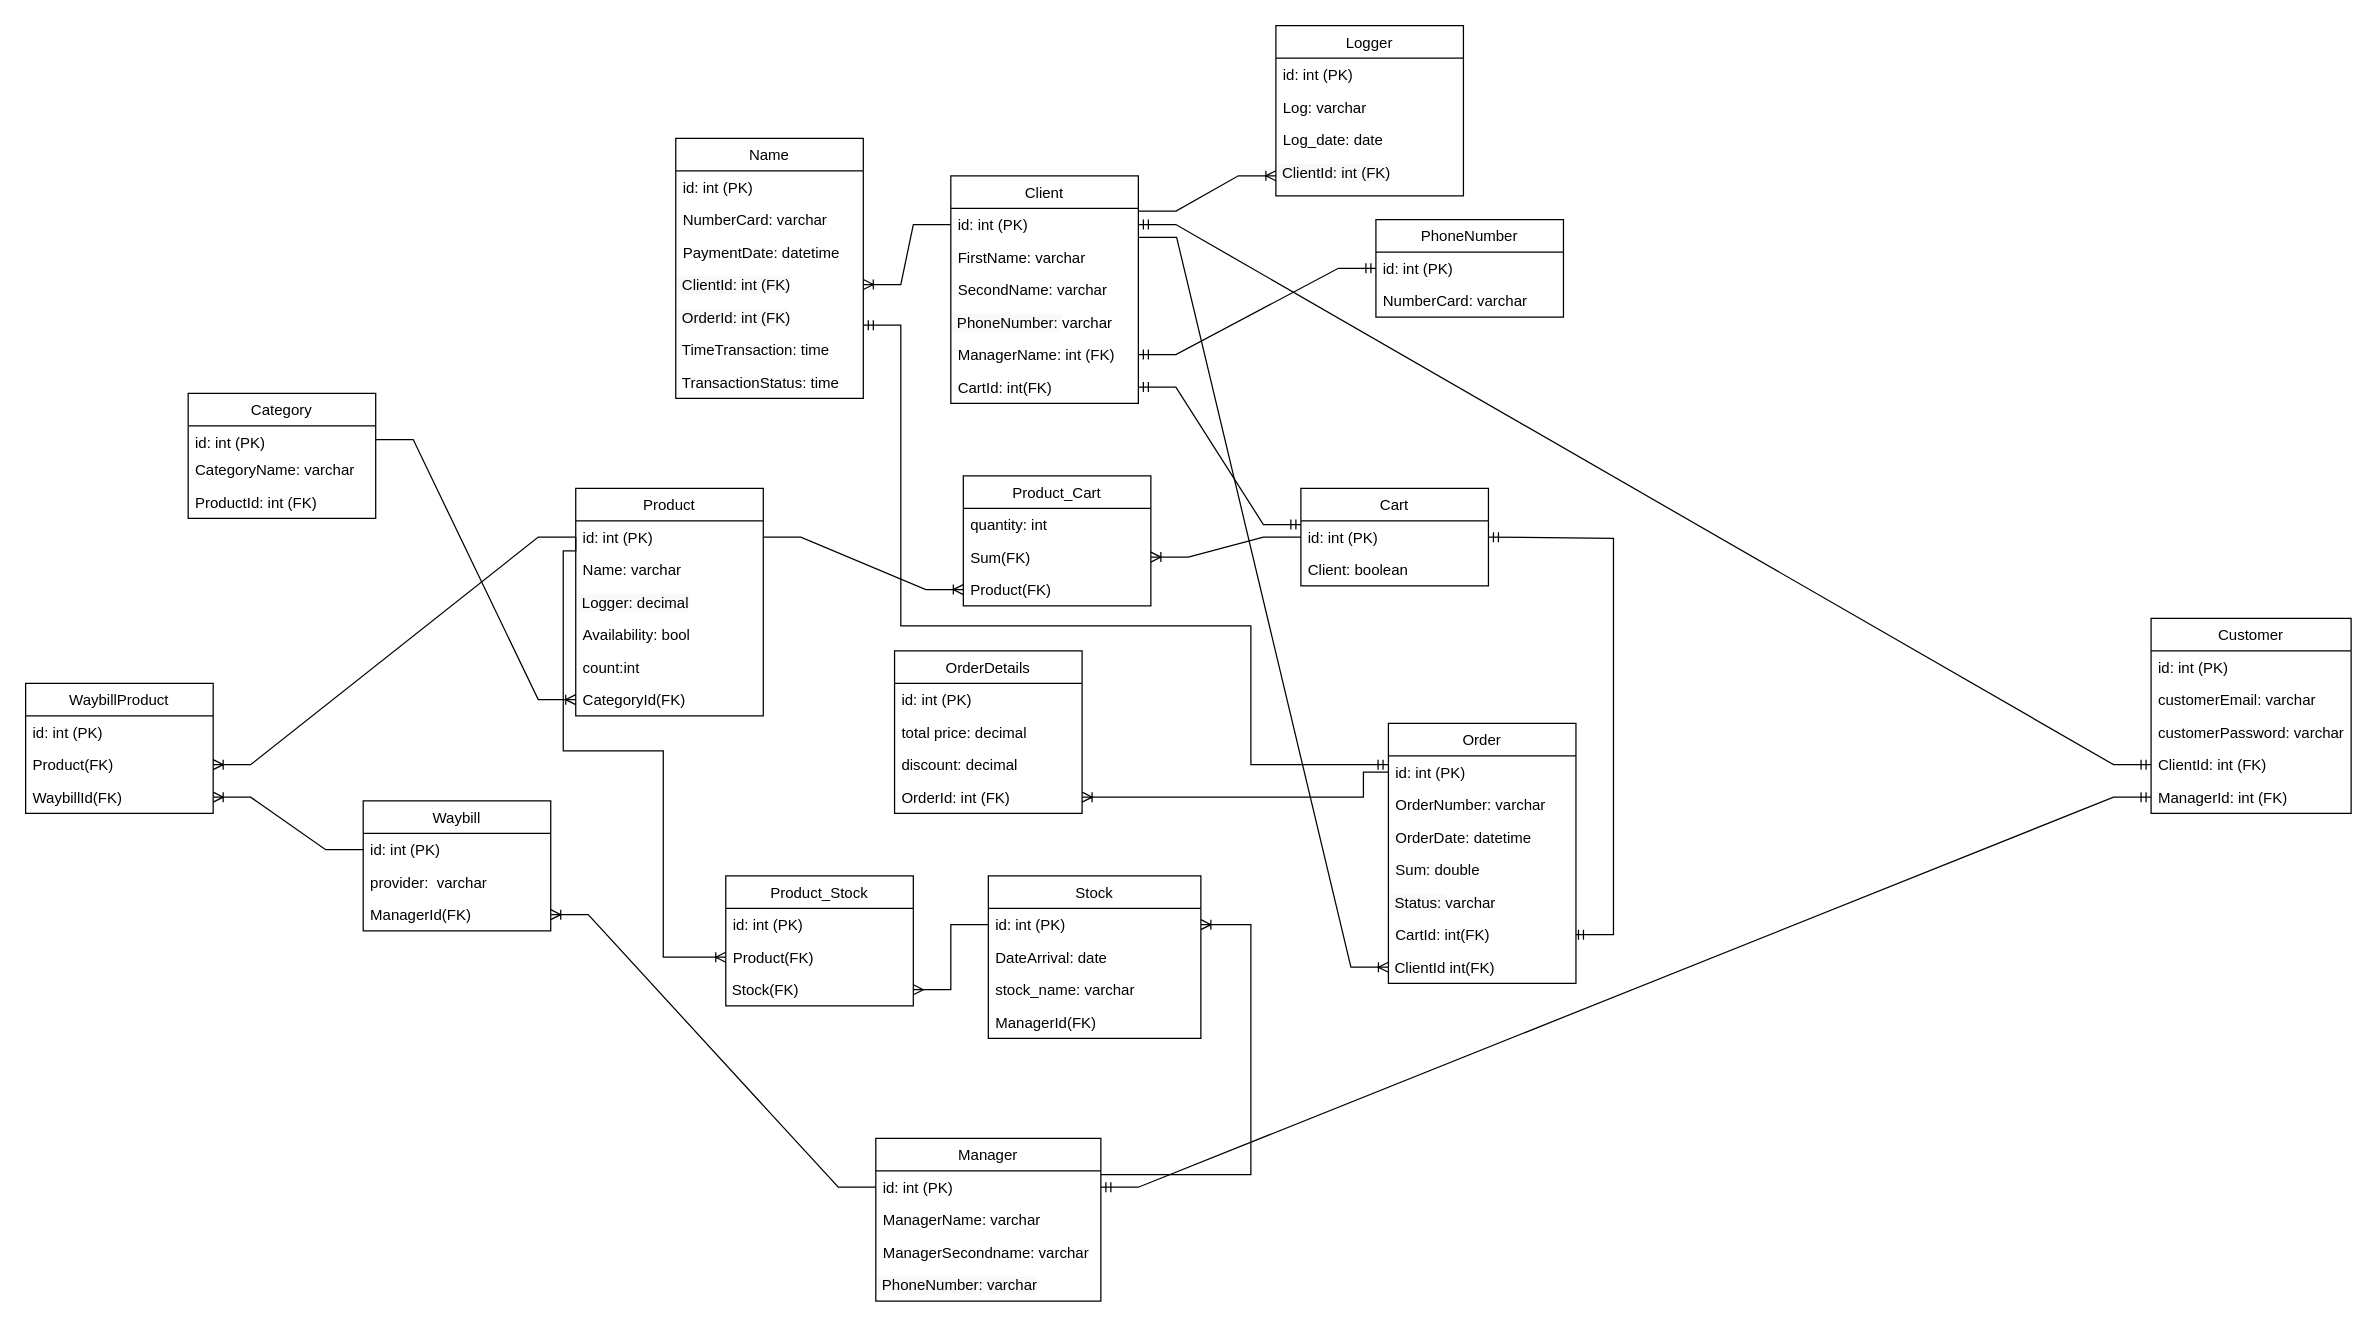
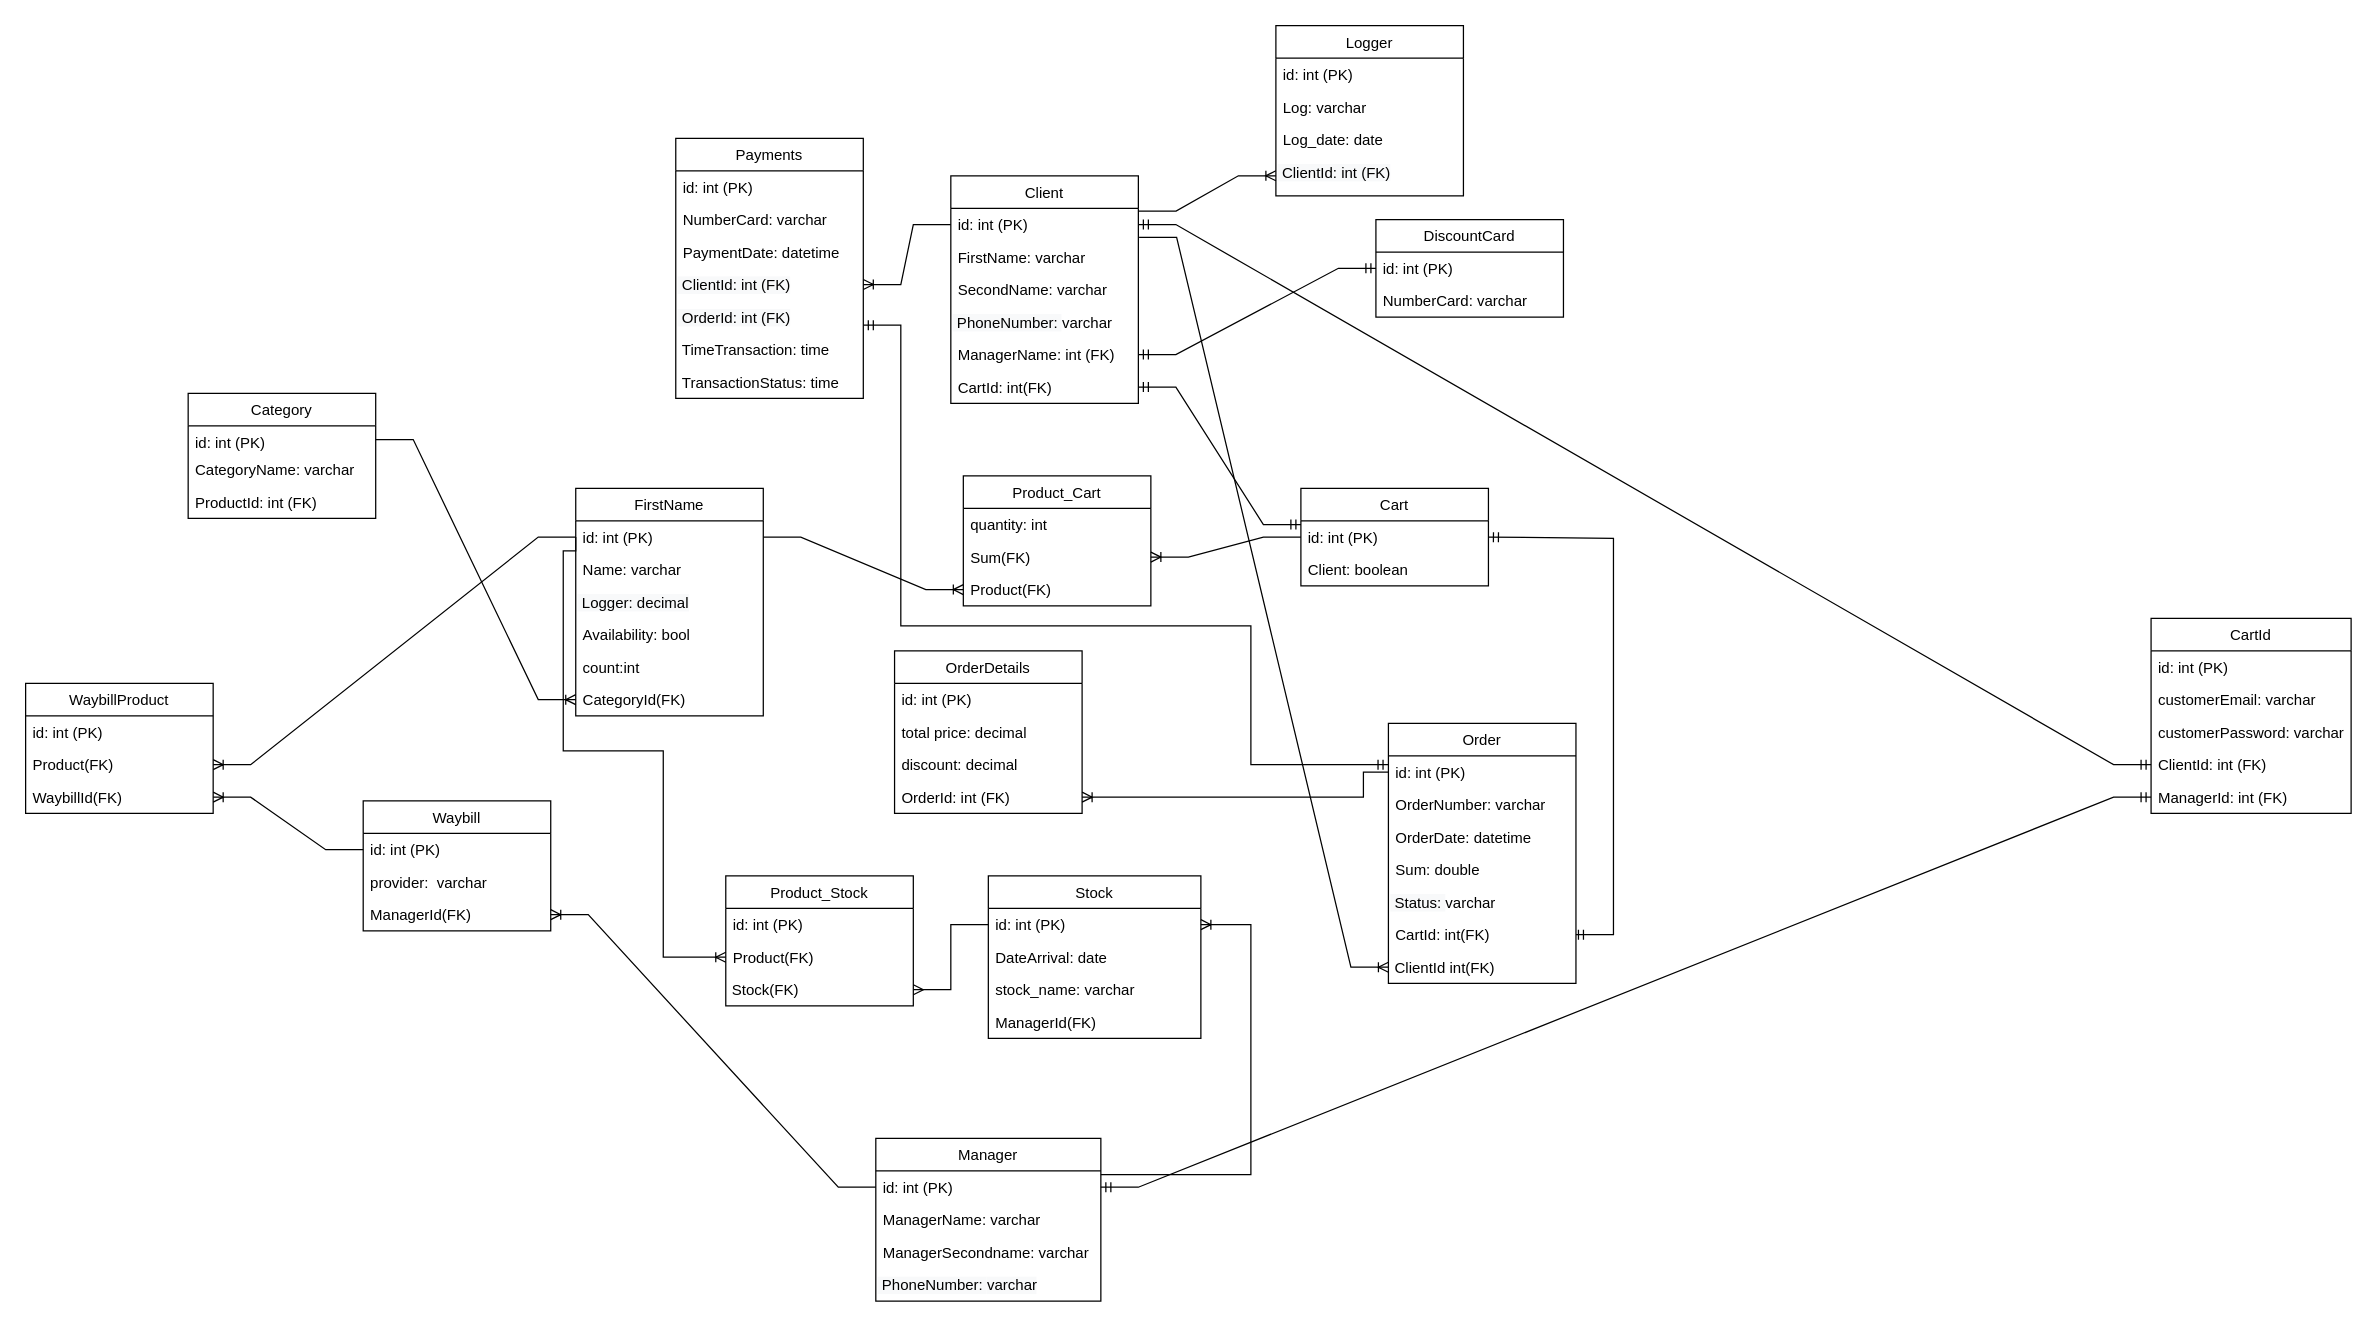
(769, 155) -> (769, 155)
(1469, 236) -> (1469, 236)
(669, 505) -> (669, 505)
(2250, 635) -> (2250, 635)
